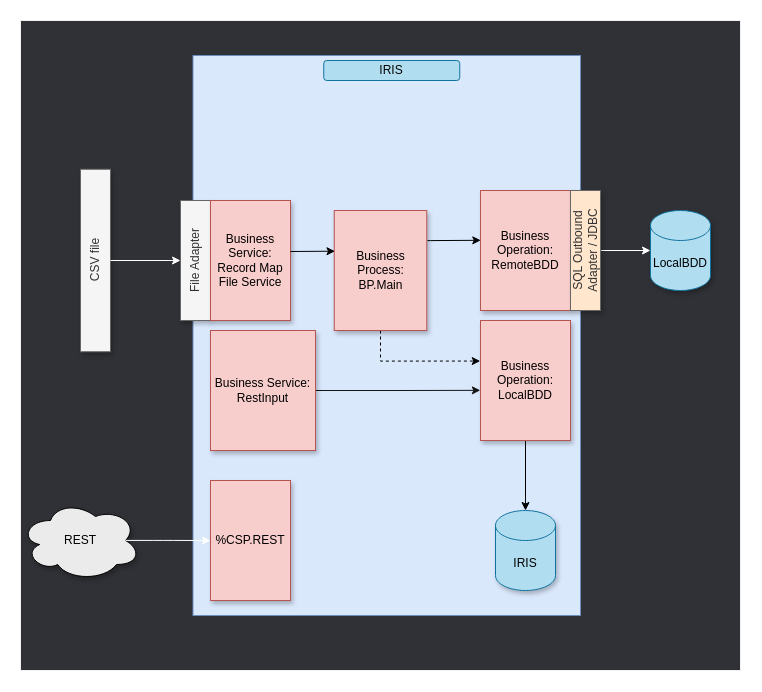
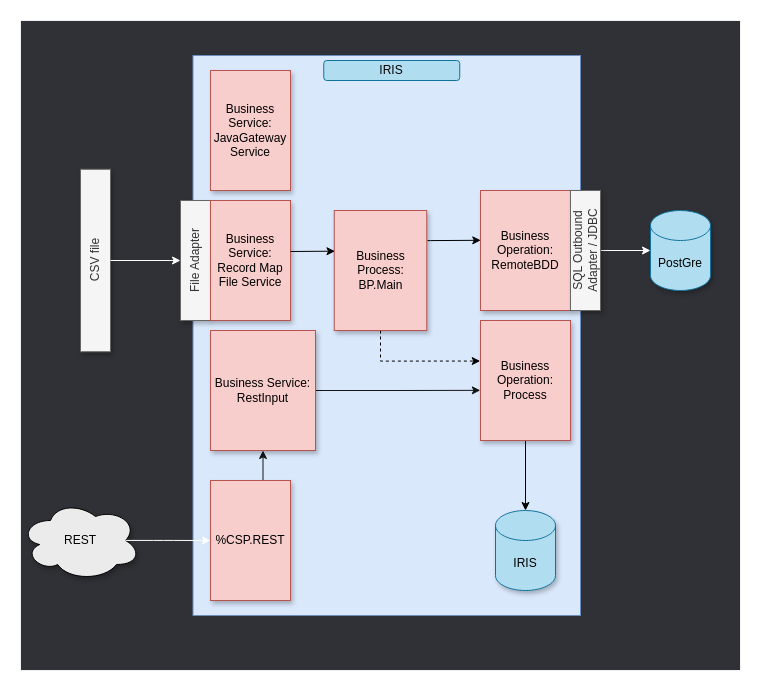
none -> (251, 131)
(586, 251) -> (586, 251)
(681, 264) -> (681, 264)
(526, 381) -> (526, 381)
none -> (263, 470)
